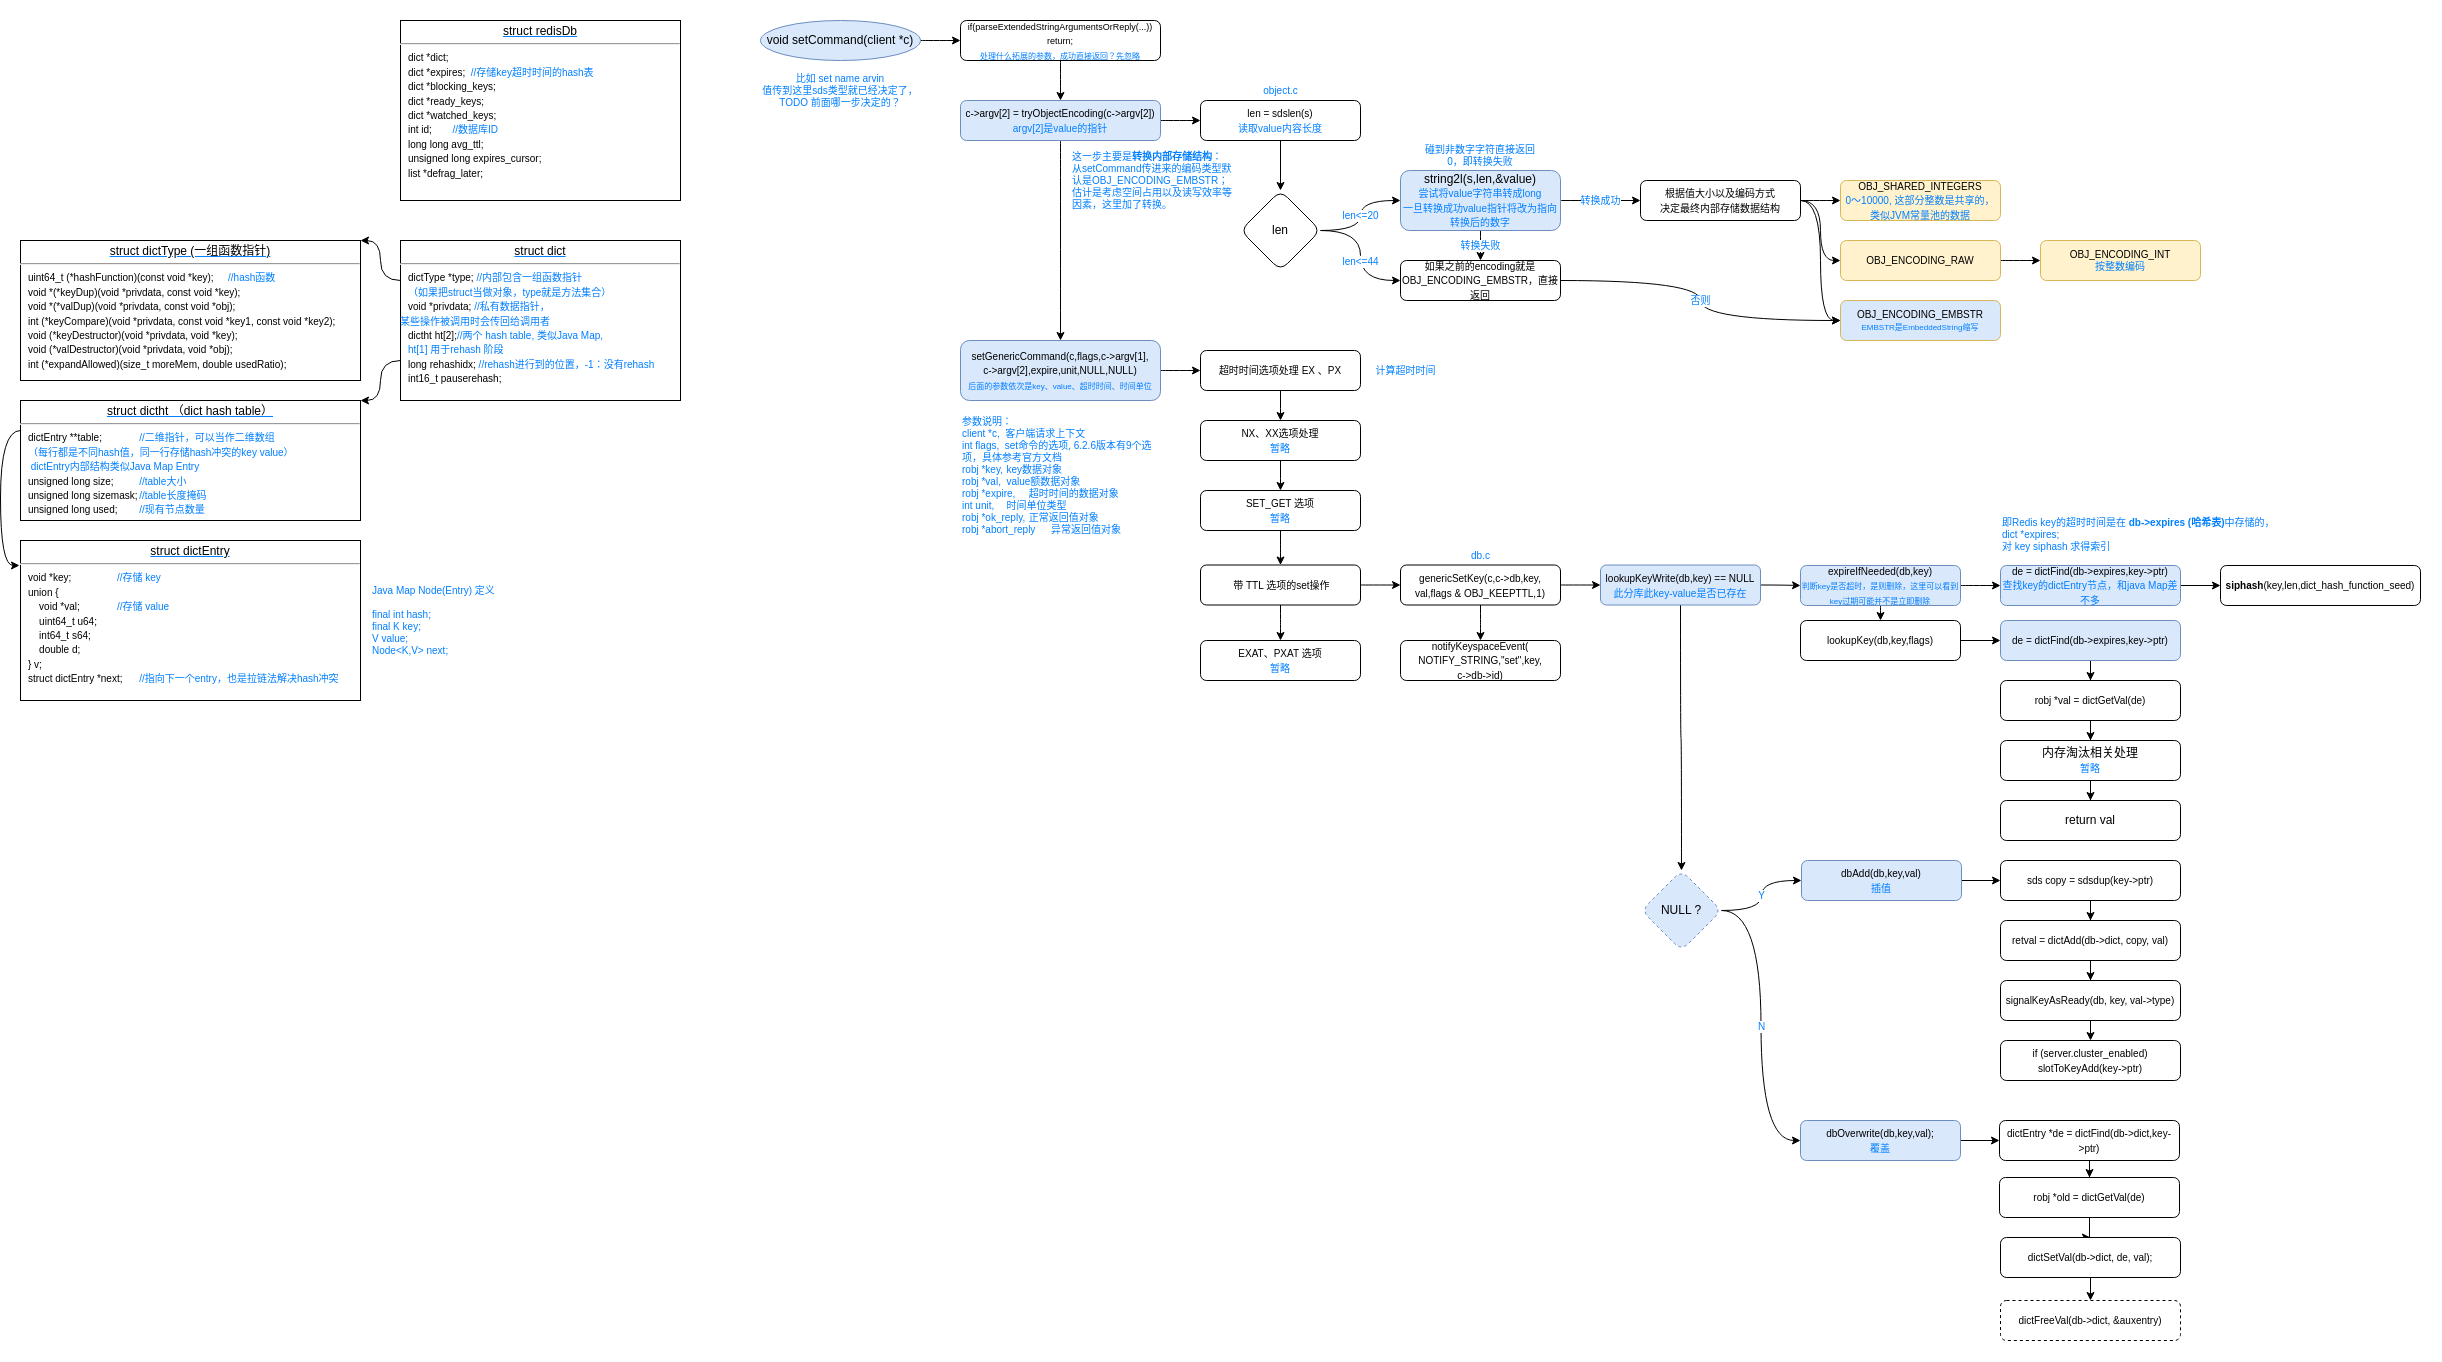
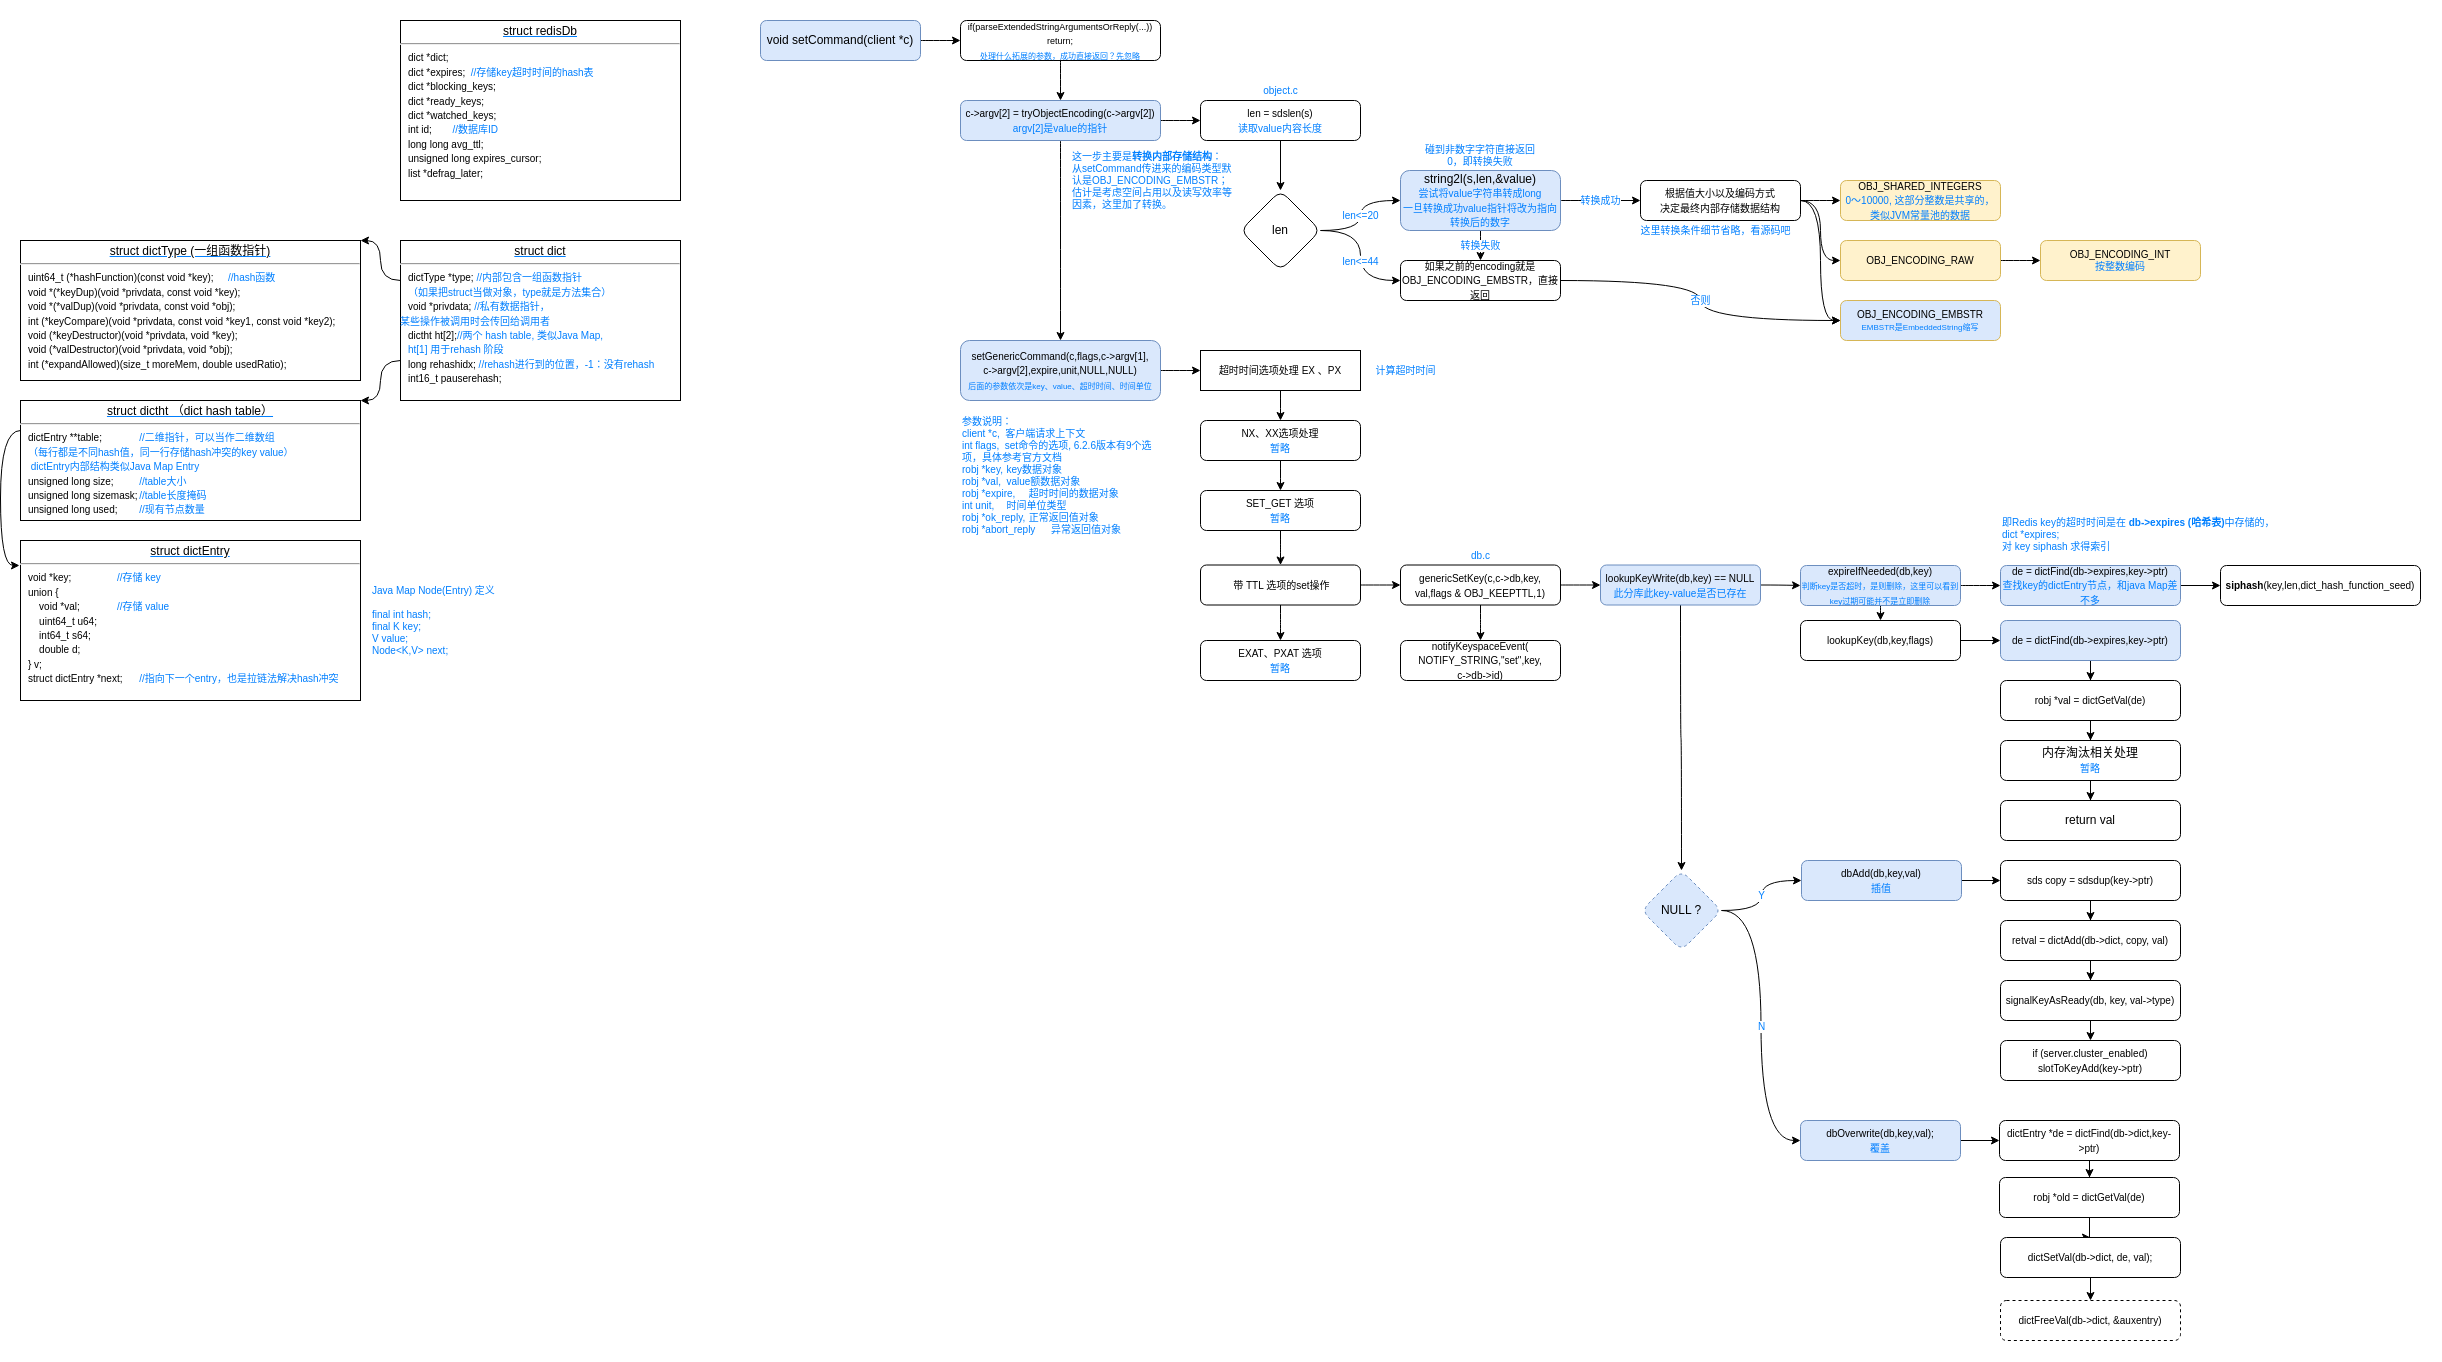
(841, 41) -> (841, 41)
(841, 91) -> none
none -> (1716, 231)
(1281, 371) -> (1281, 371)
